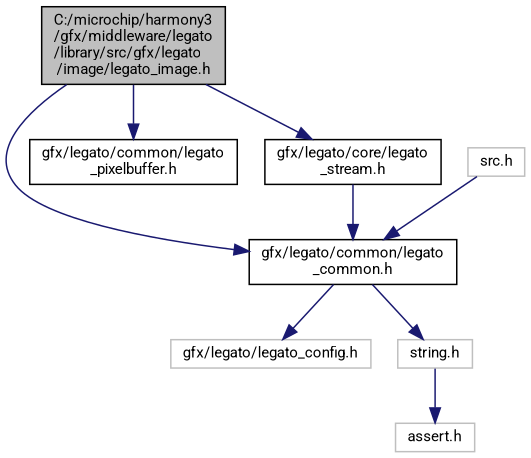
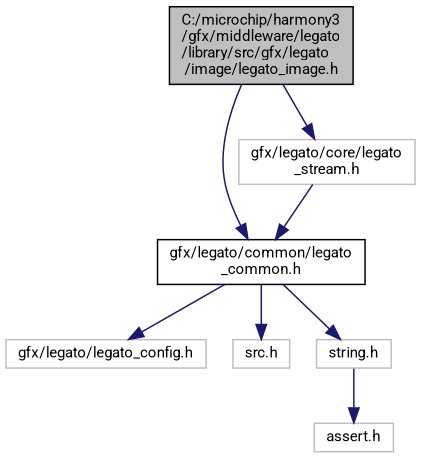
(134, 162) -> none
(353, 162) -> (327, 162)
(437, 204) -> (261, 304)
